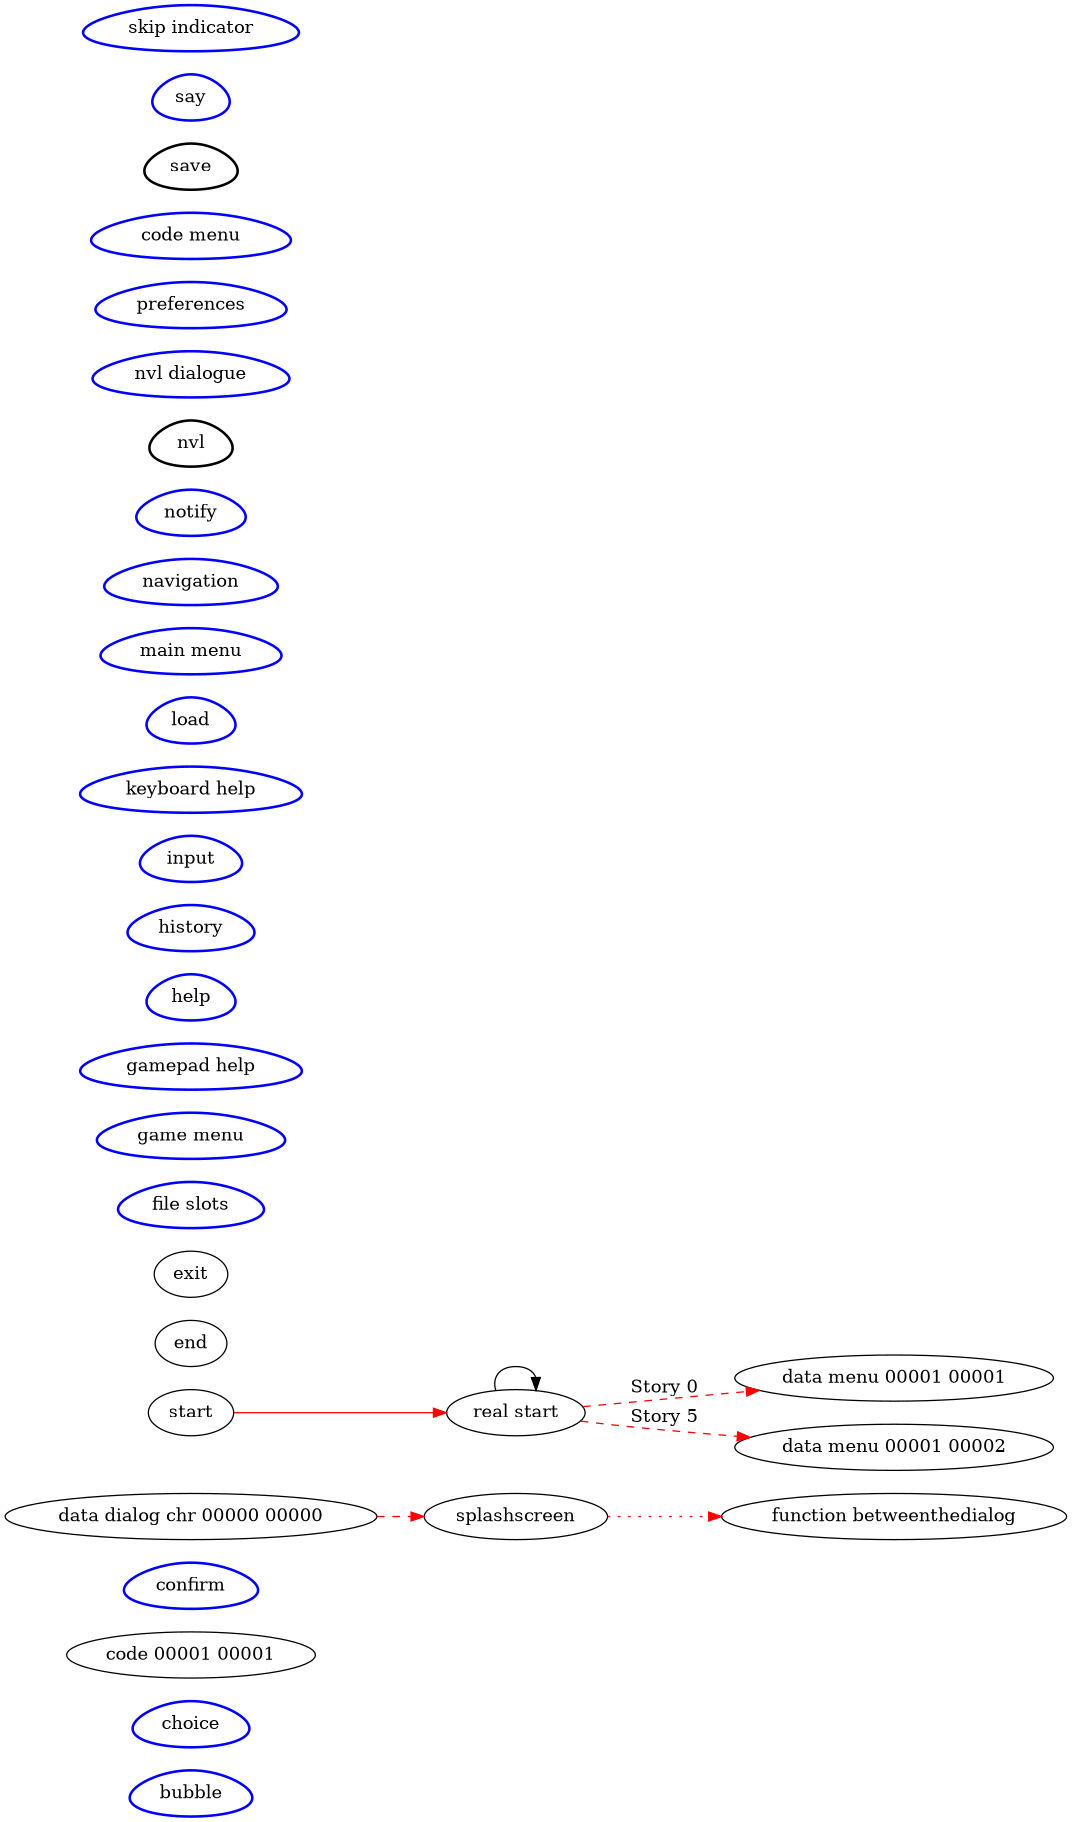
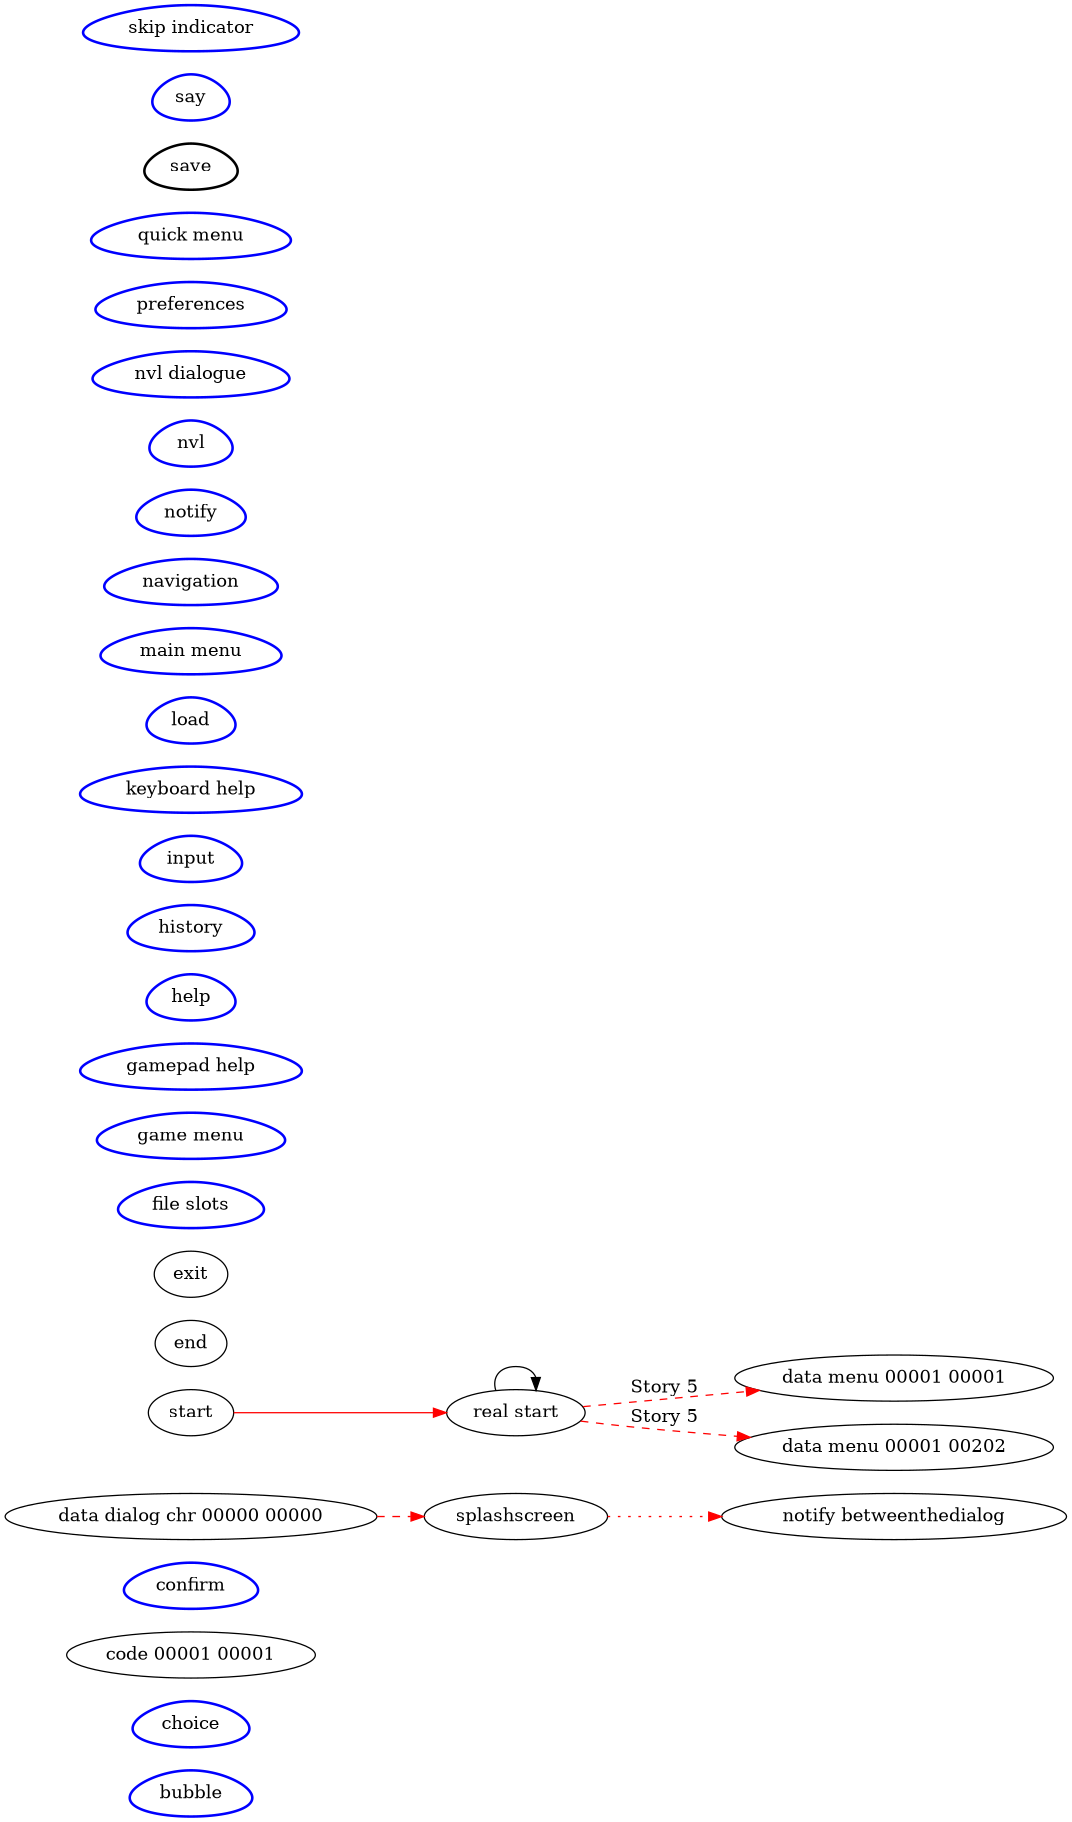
(191, 236) -> (191, 236)
(191, 444) -> (191, 444)
(665, 1388) -> (665, 1388)
(894, 1447) -> (894, 1447)
(894, 1517) -> (894, 1517)
